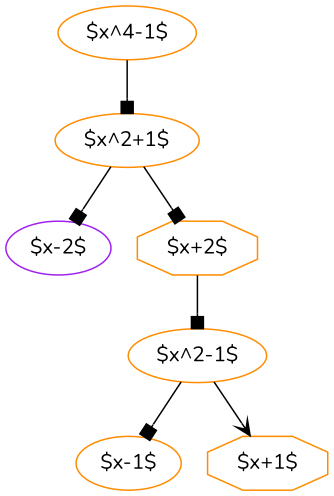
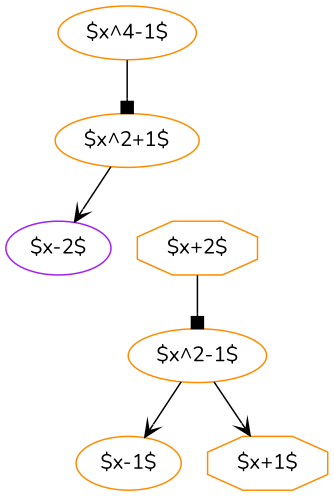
(158, 187) -> none
(97, 188) -> (97, 188)
(167, 403) -> (167, 403)
